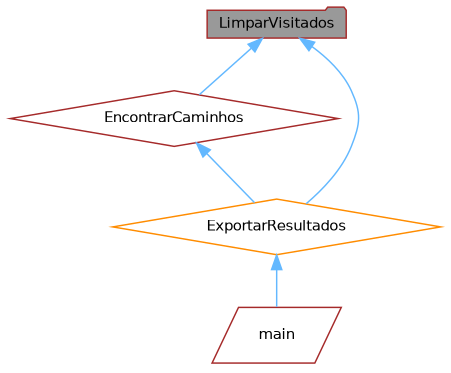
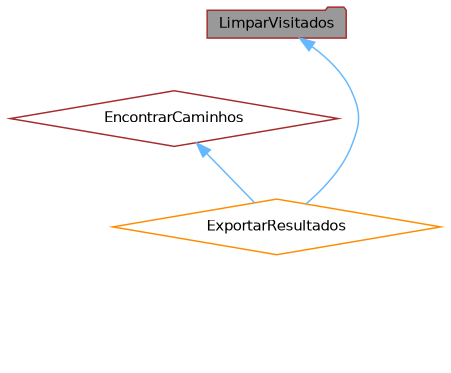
(225, 71) -> none
(277, 335) -> none
